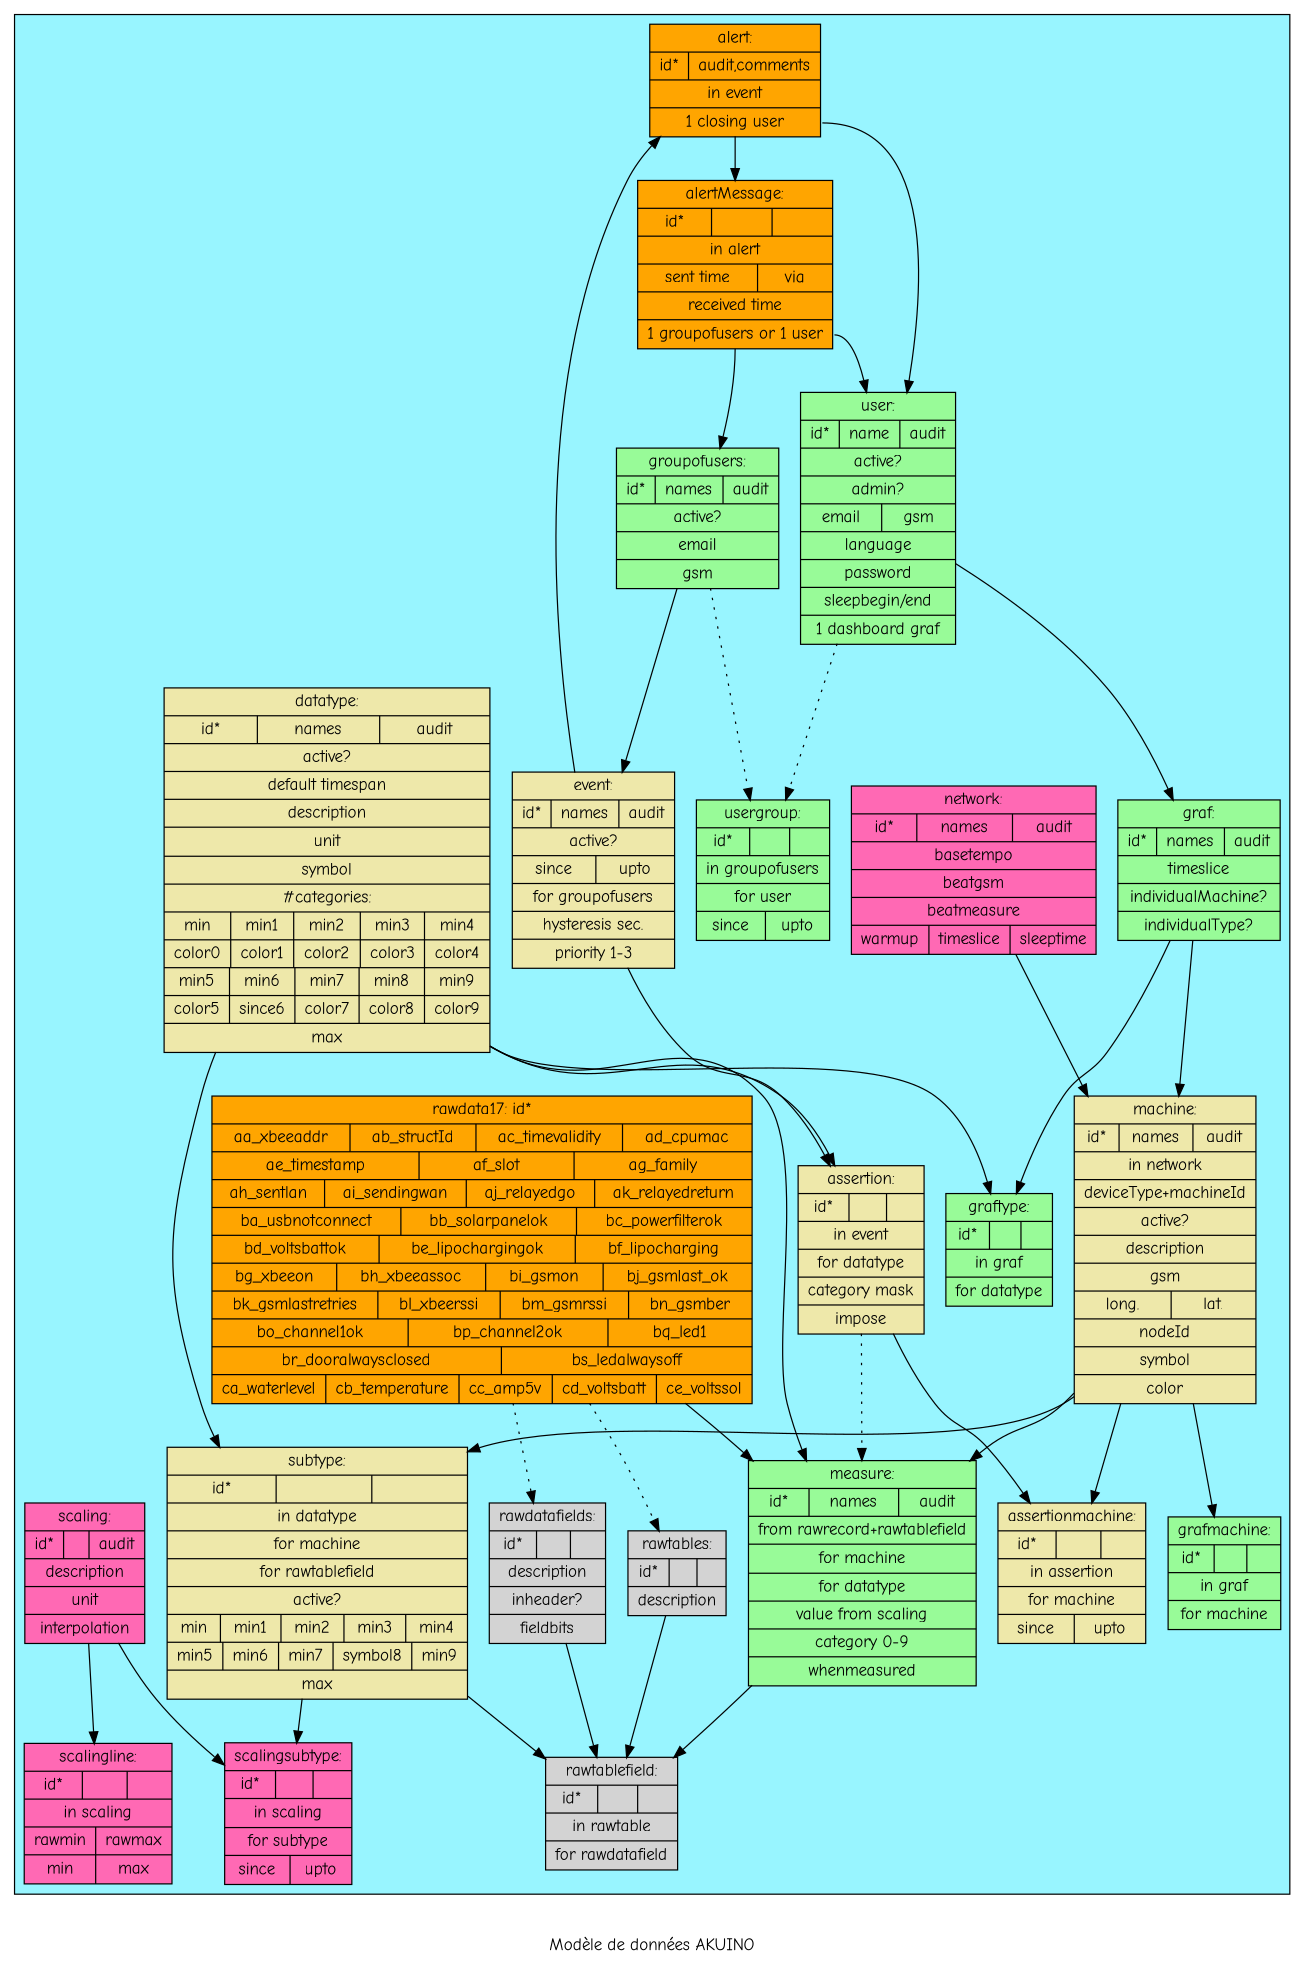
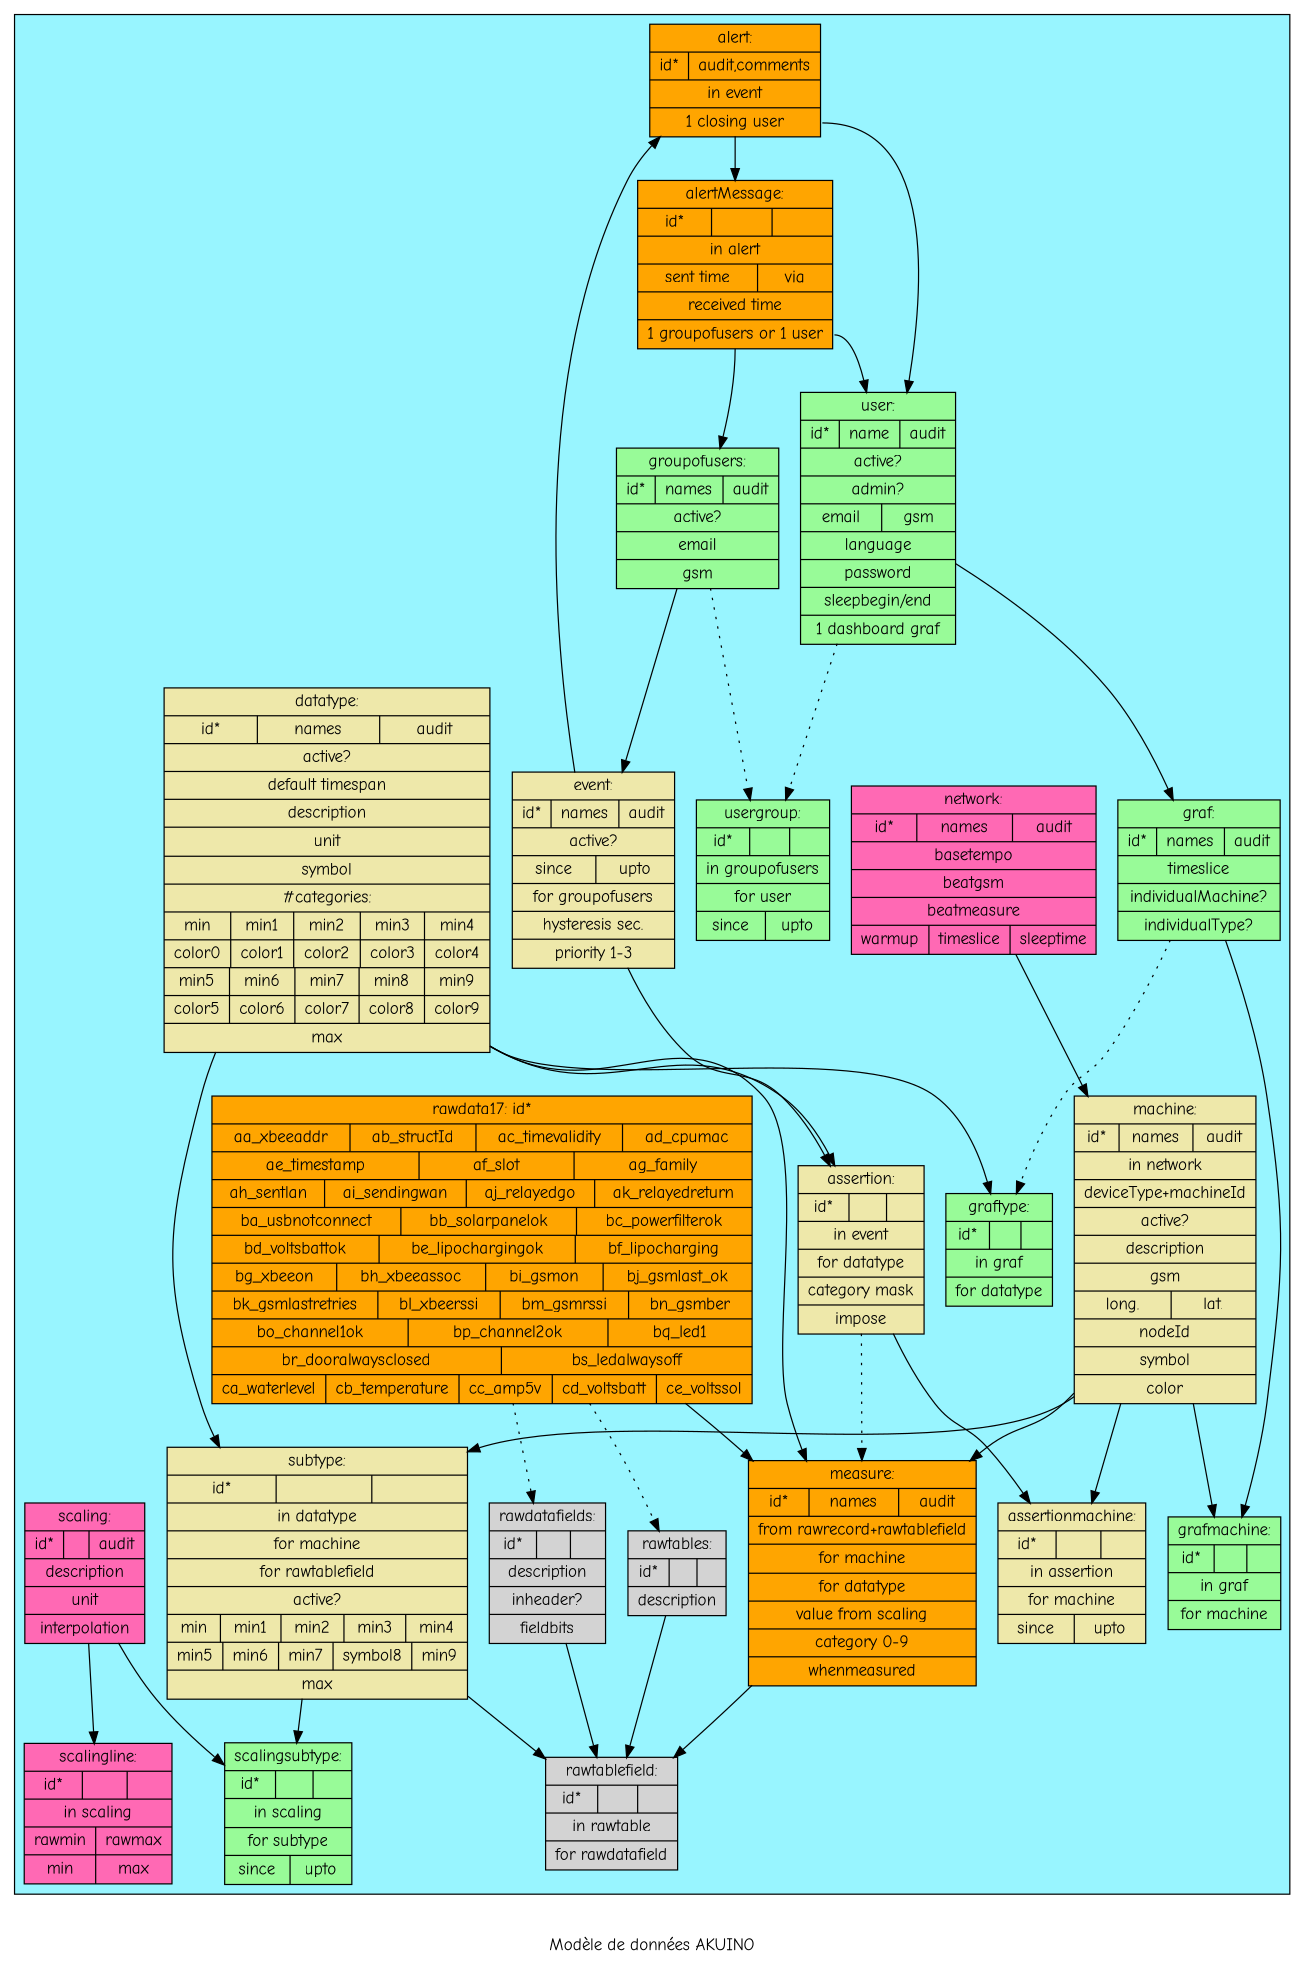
(262, 1009) -> (262, 1009)
(1186, 1012) -> (1280, 1221)
(1097, 1063) -> (1097, 1063)
(862, 1573) -> (862, 1573)
(288, 1814) -> (288, 1814)
